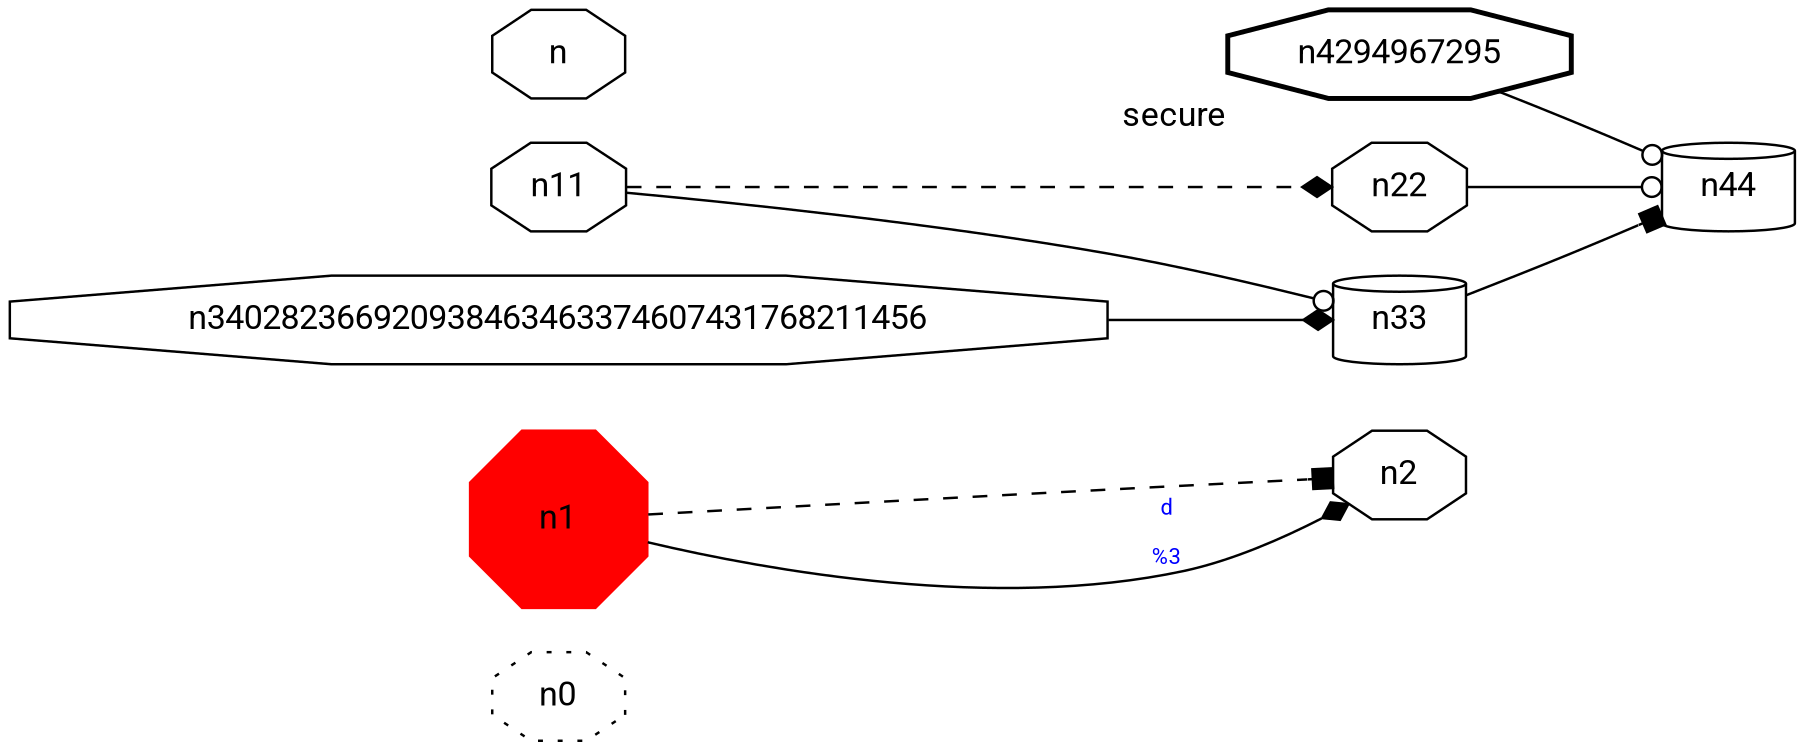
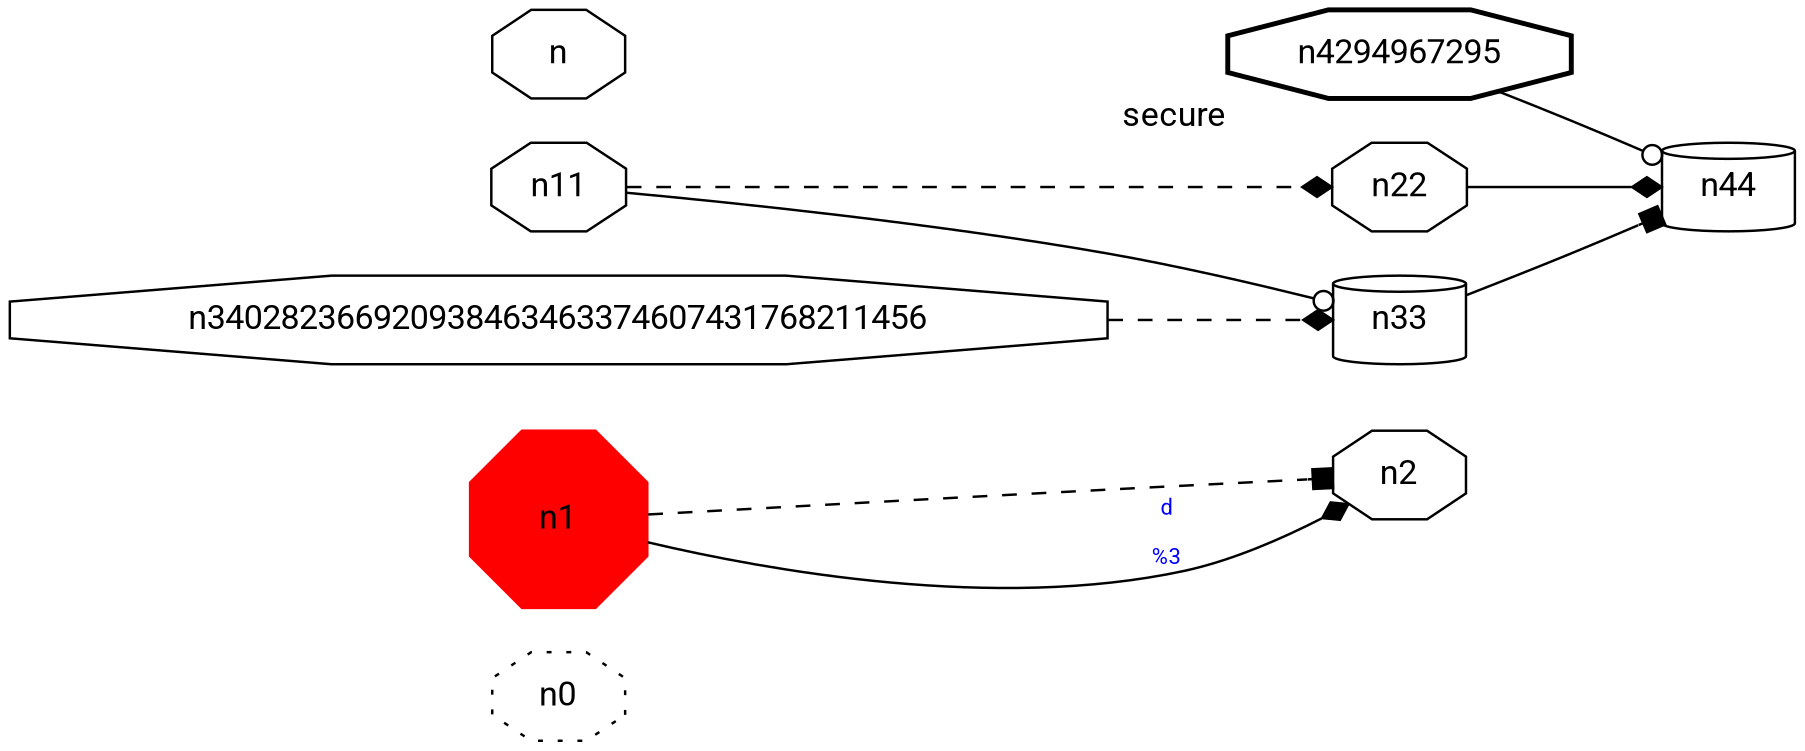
(1555, 187) -> (1549, 187)
(1206, 320) -> (1206, 320)
